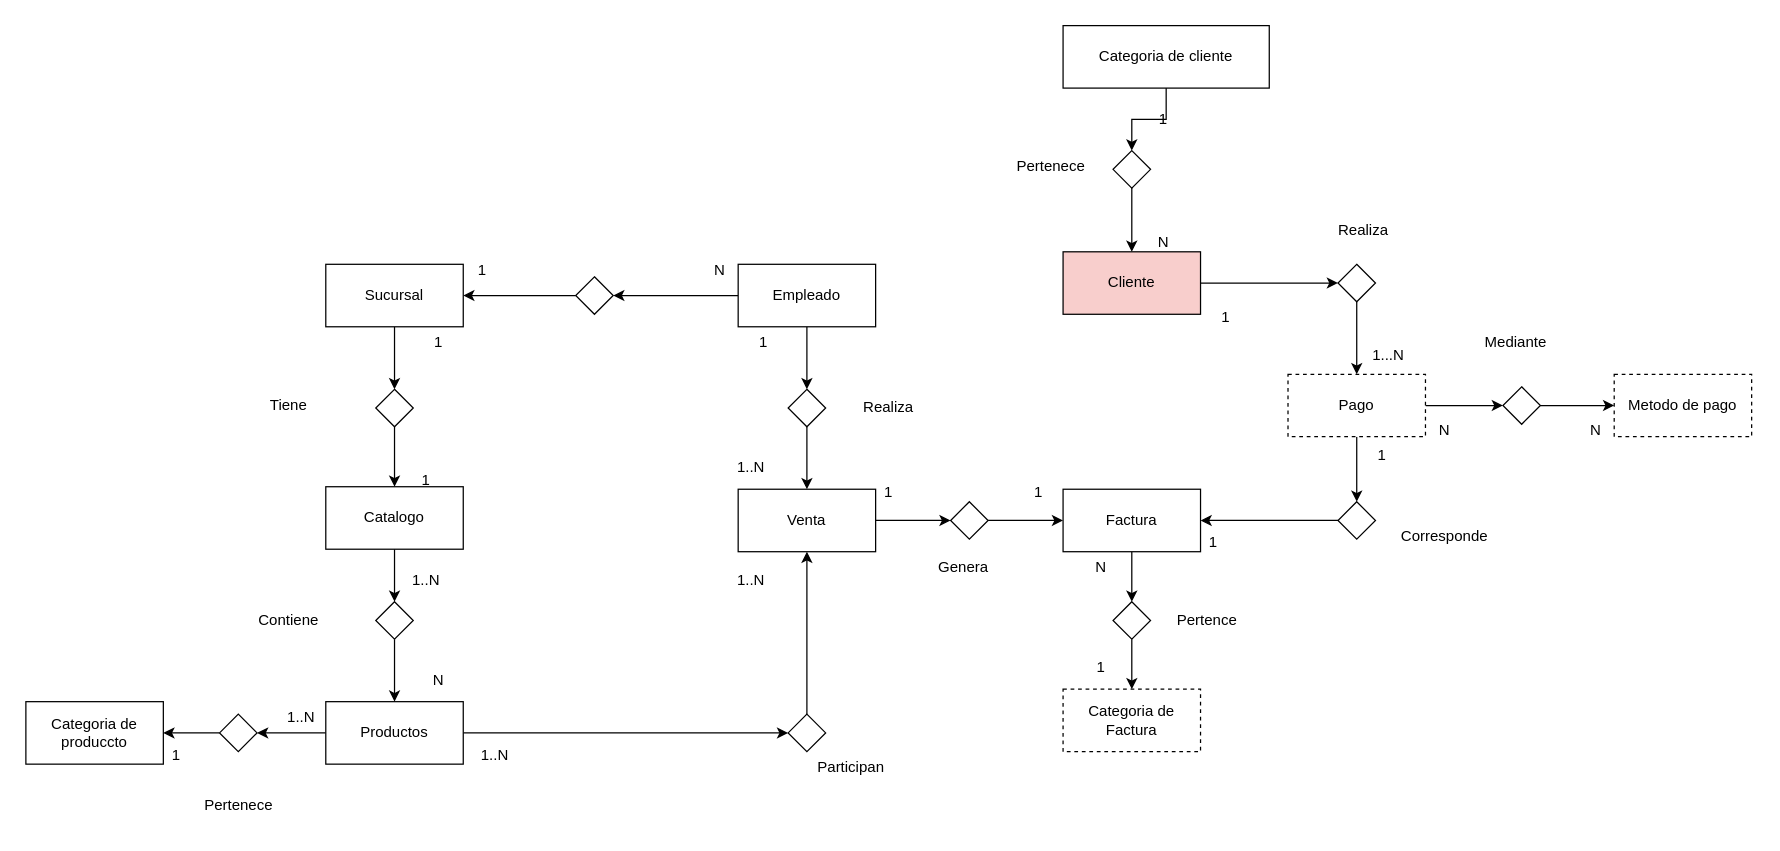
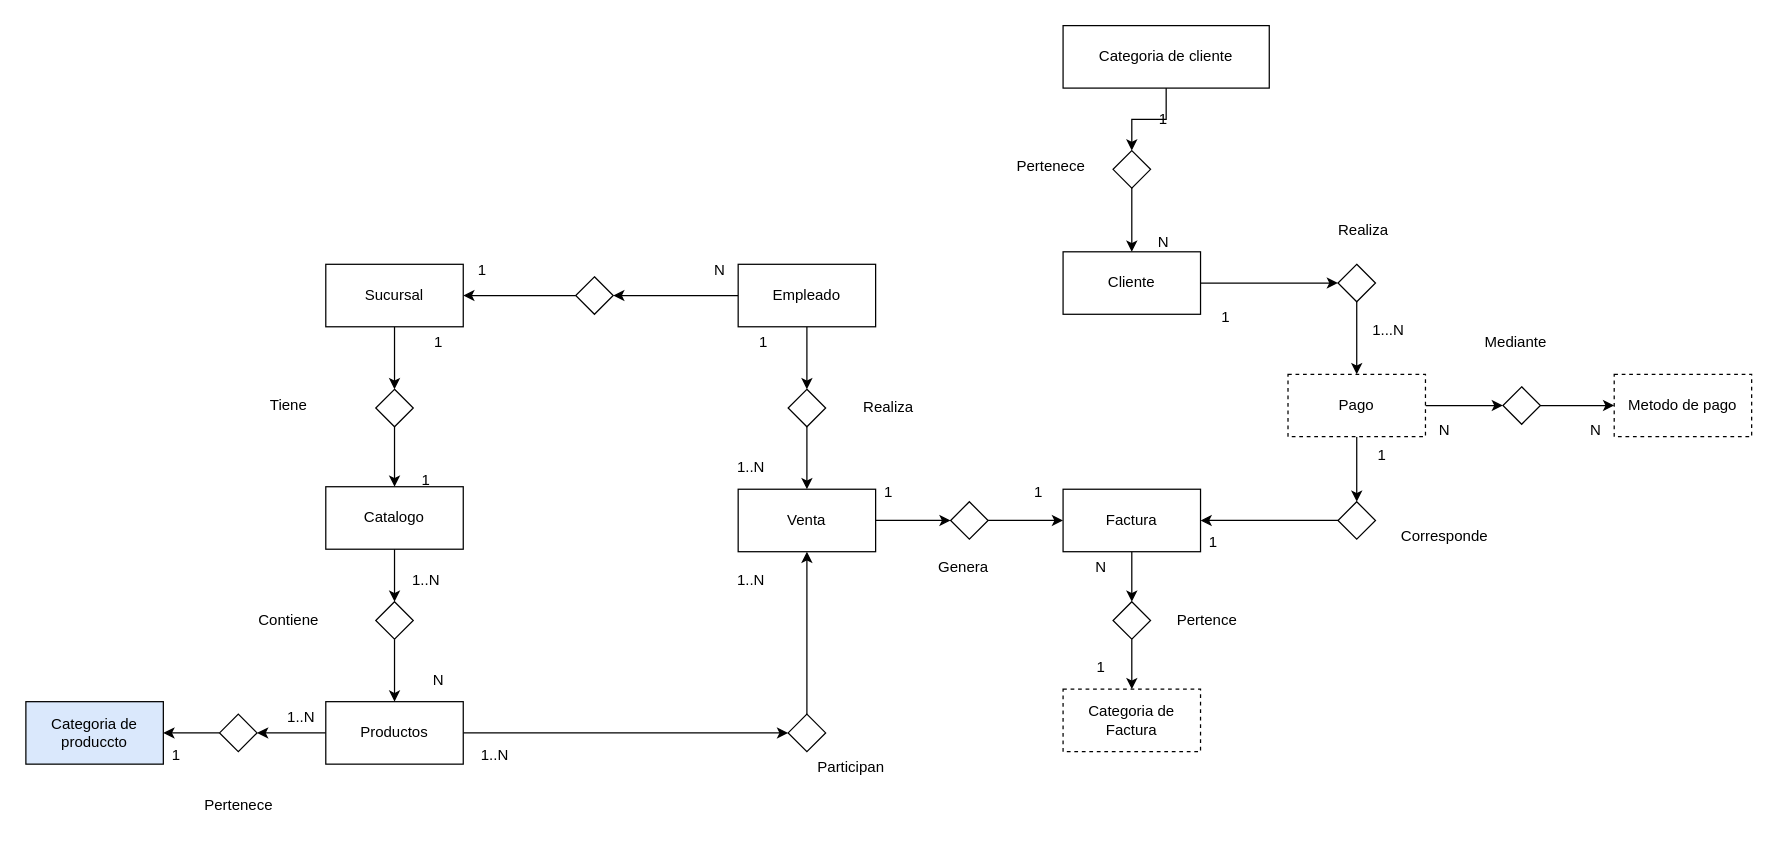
(1132, 283) -> (1132, 283)
(1388, 356) -> (1388, 331)
(94, 733) -> (94, 733)
